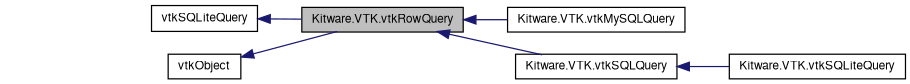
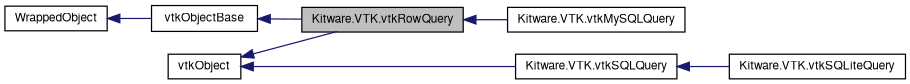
none -> (56, 18)
(205, 18) -> (205, 18)
(496, 44) -> (384, 67)
